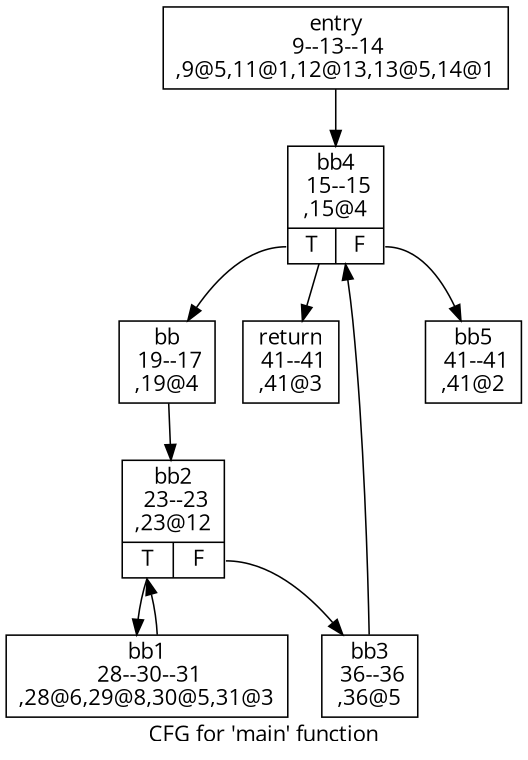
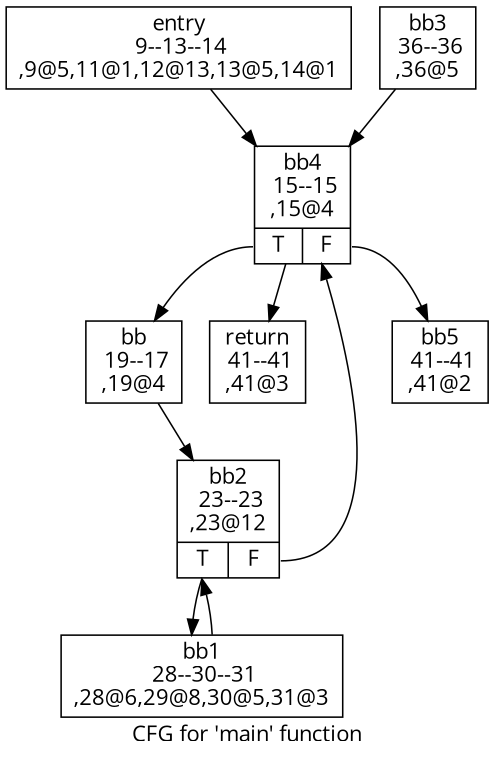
(286, 580) -> (356, 439)
